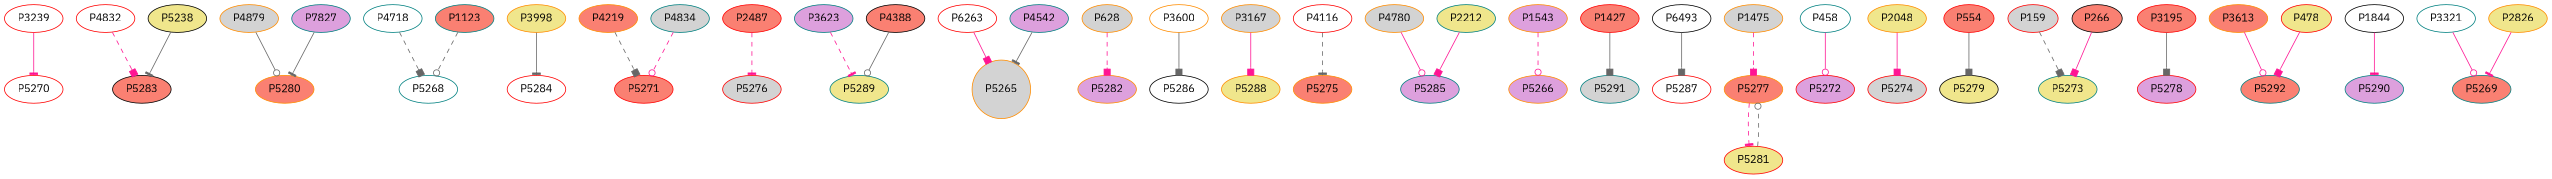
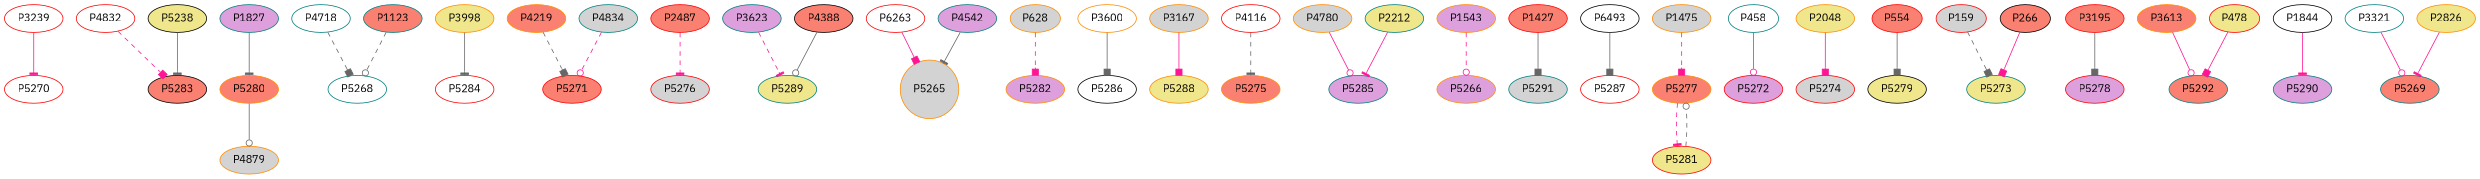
(321, 19) -> (249, 19)
(266, 51) -> (249, 122)
(1450, 51) -> (1377, 52)
